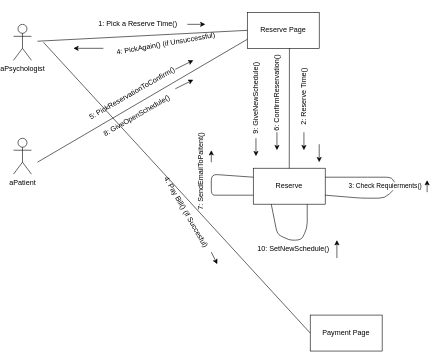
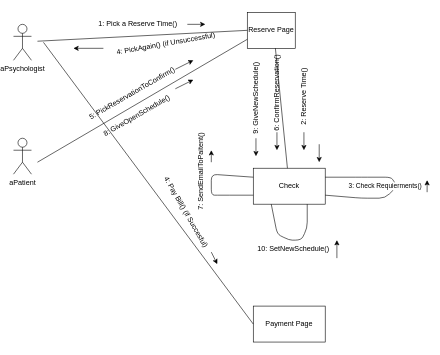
(284, 30) -> (272, 30)
(290, 186) -> (290, 186)
(347, 333) -> (290, 324)
